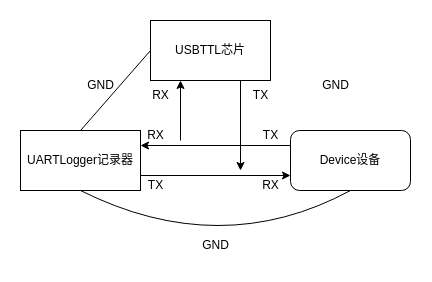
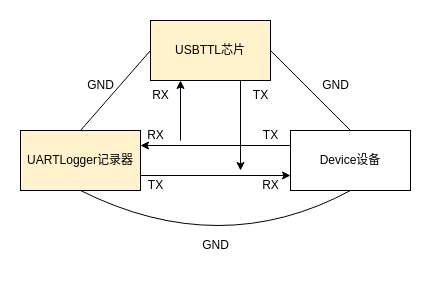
(211, 51) -> (211, 51)
none -> (311, 91)
(81, 161) -> (81, 161)
(351, 161) -> (351, 161)
